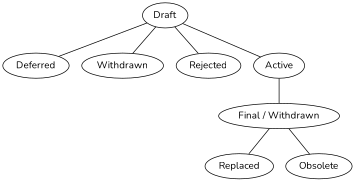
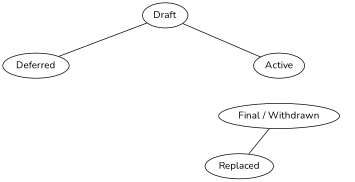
(123, 66) -> none
(209, 66) -> none
(279, 91) -> none
(319, 166) -> none
